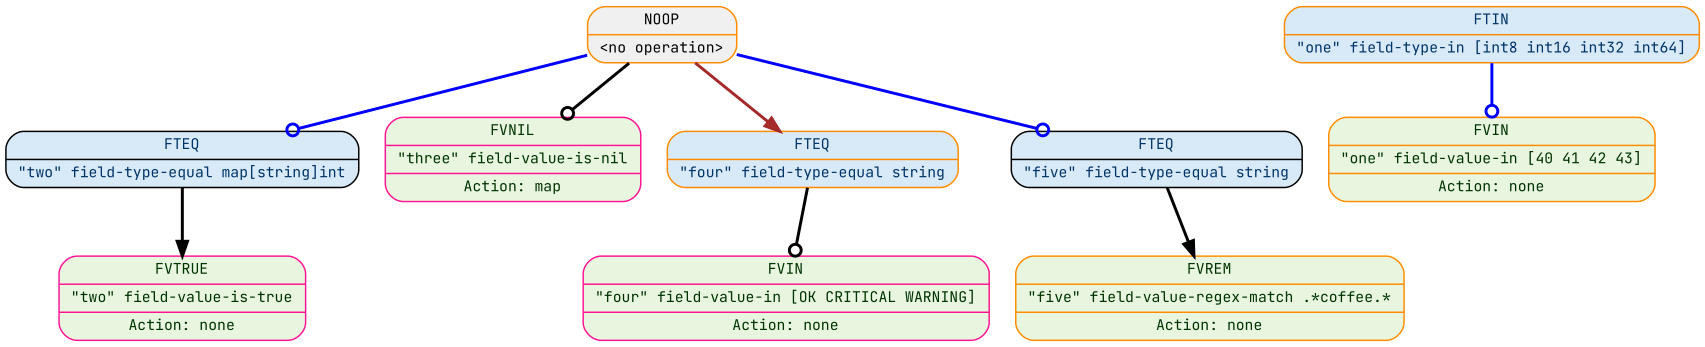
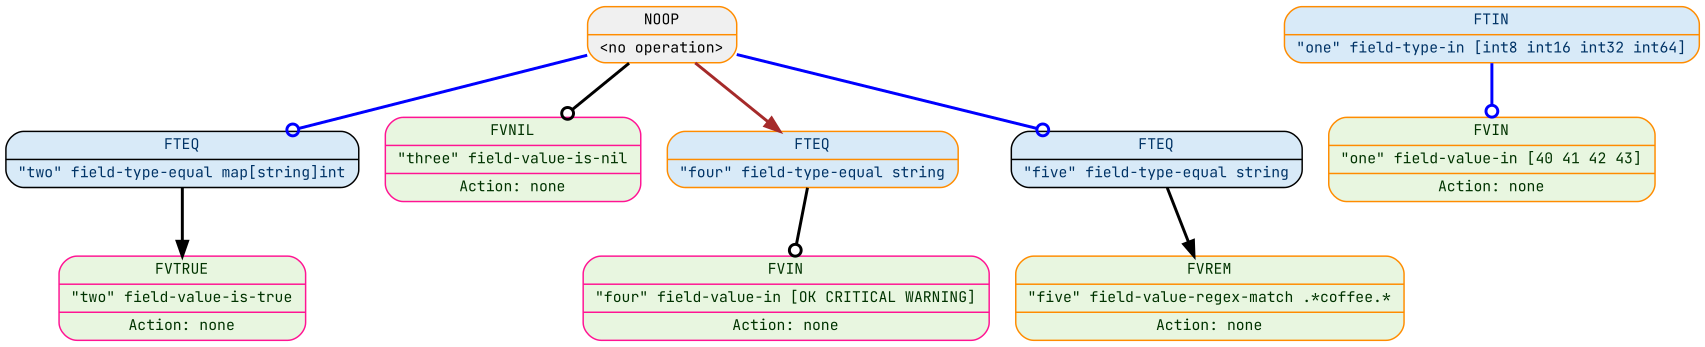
(513, 187) -> (513, 187)
